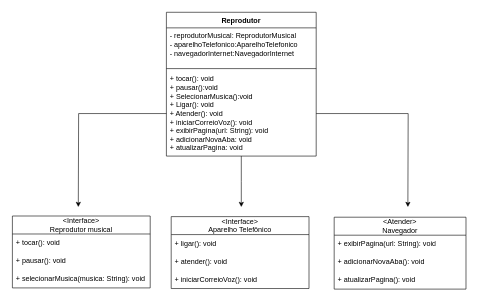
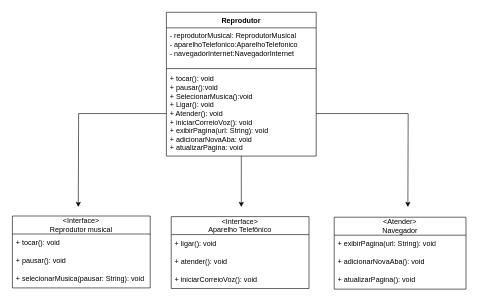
(82, 279) -> (82, 279)
